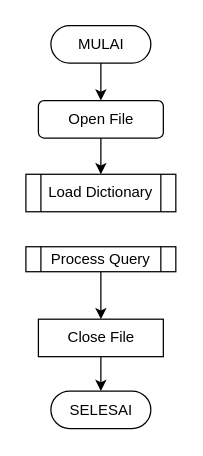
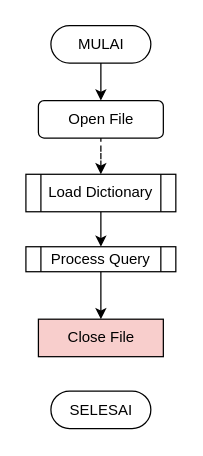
(101, 161) -> (101, 161)
none -> (101, 234)
(101, 338) -> (101, 338)
(101, 379) -> none
